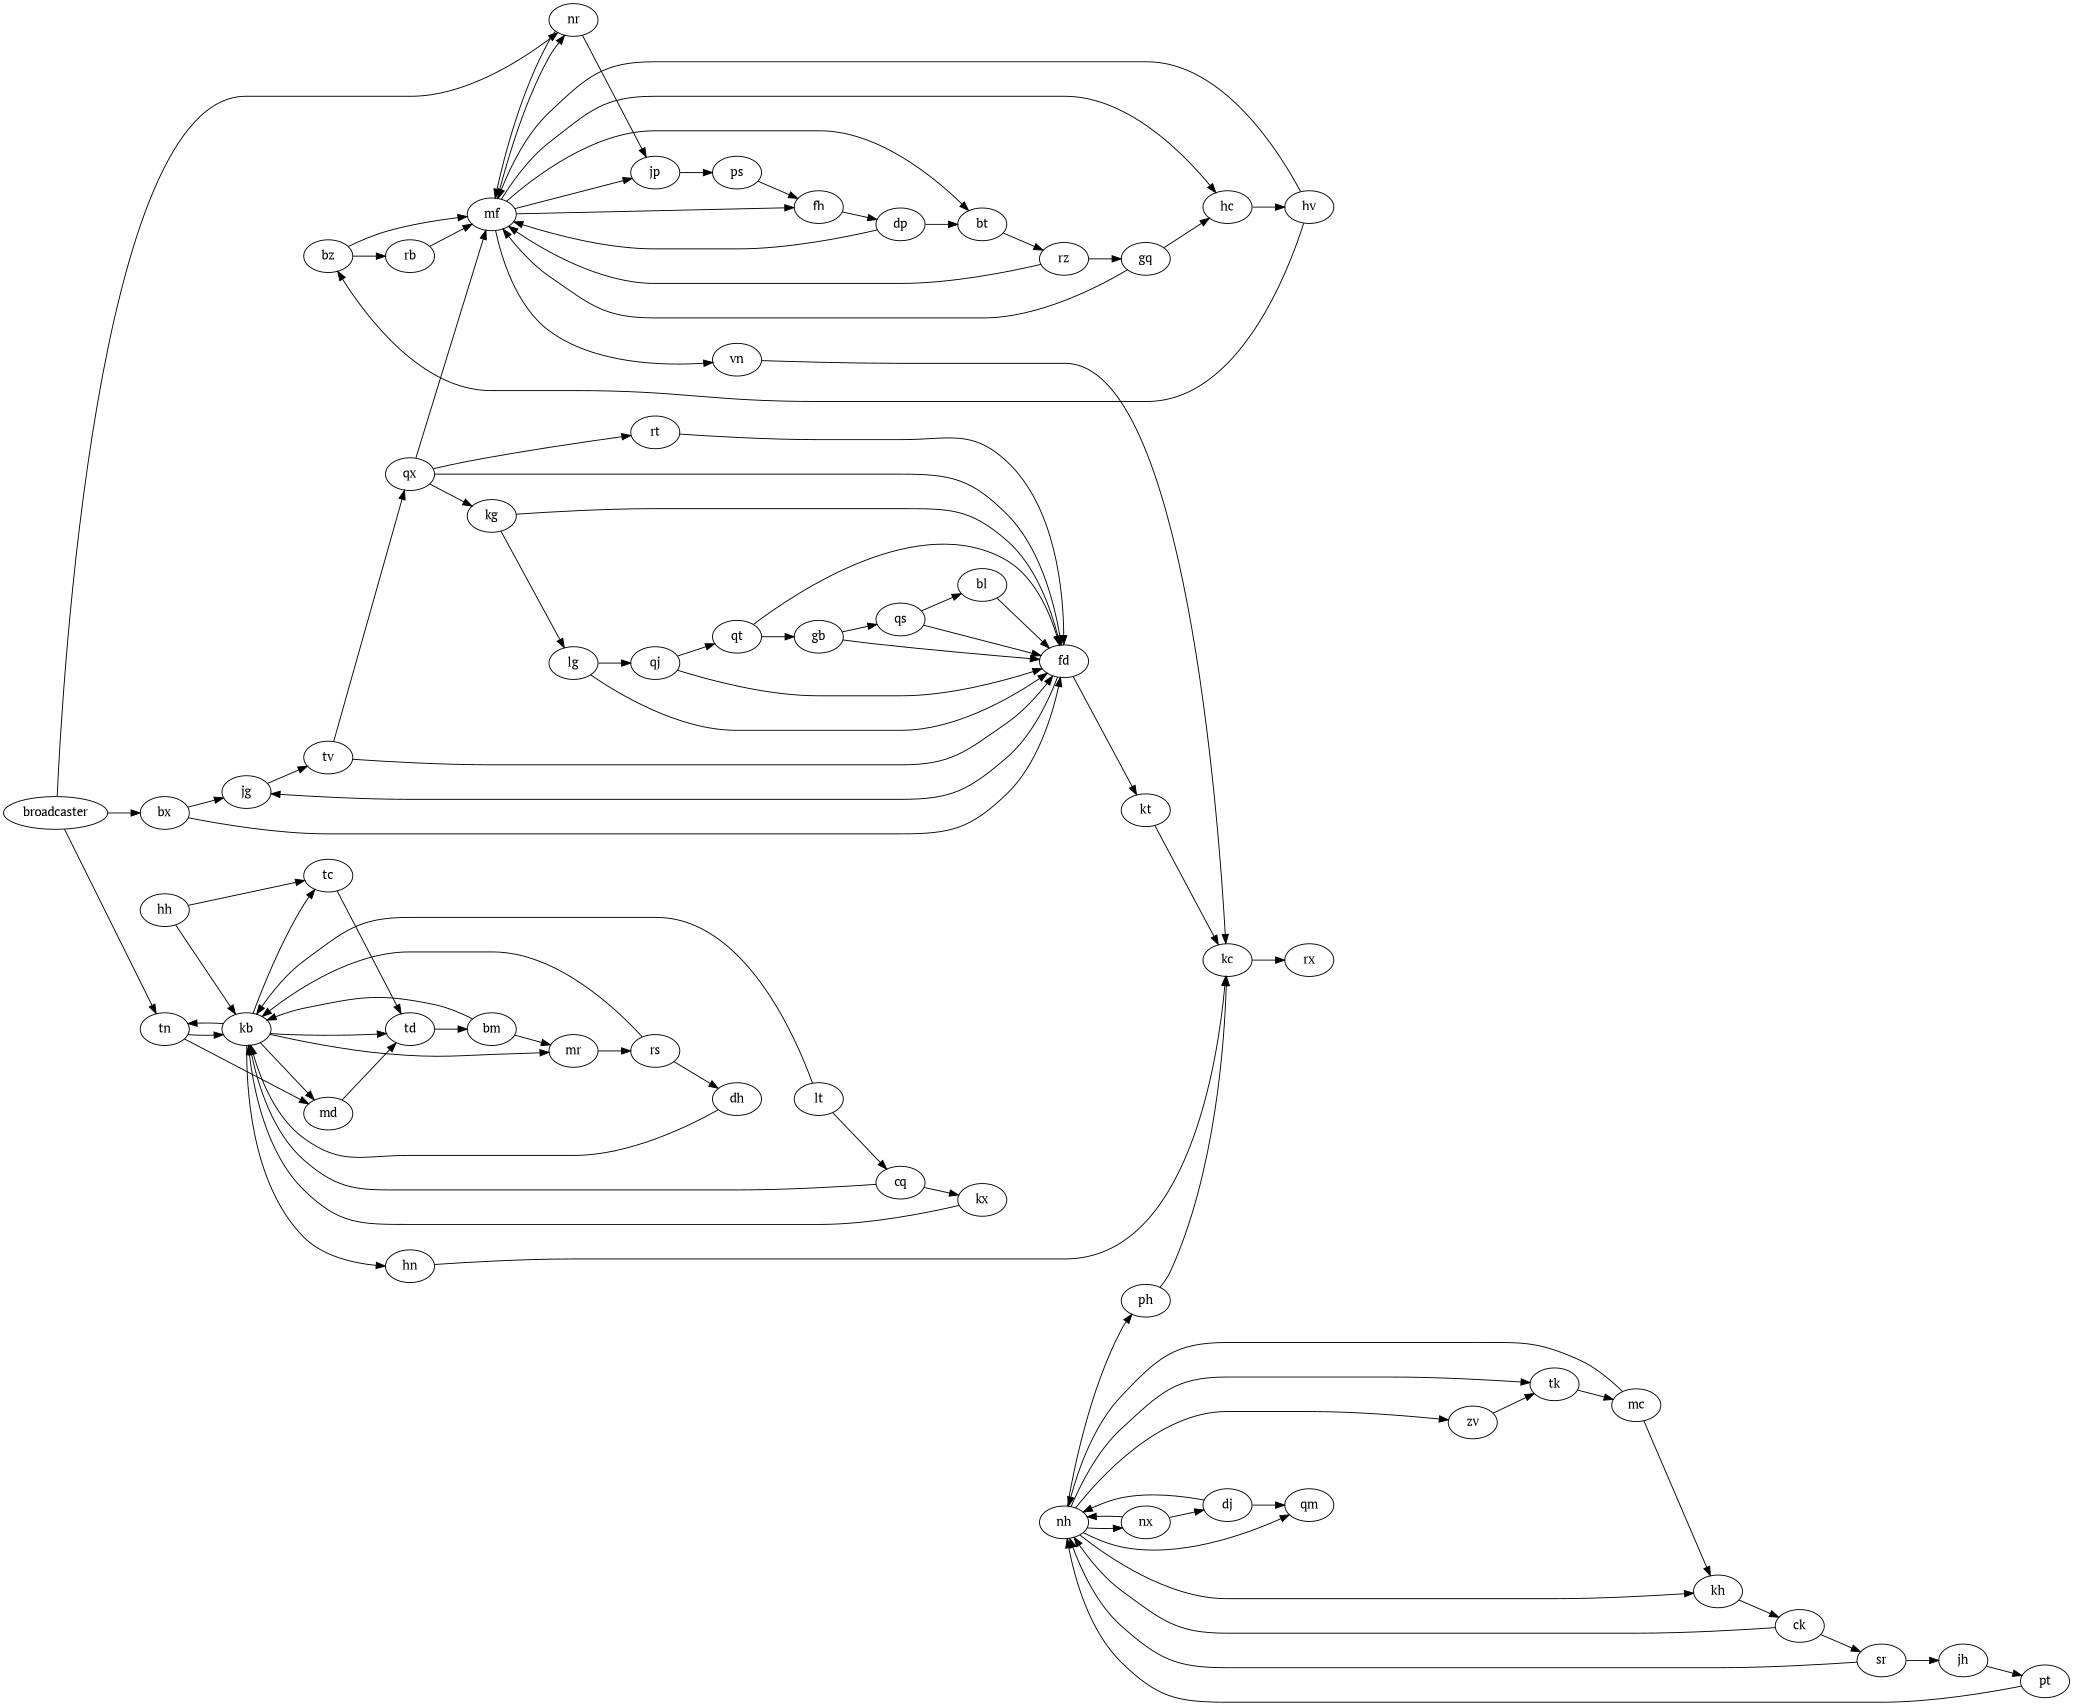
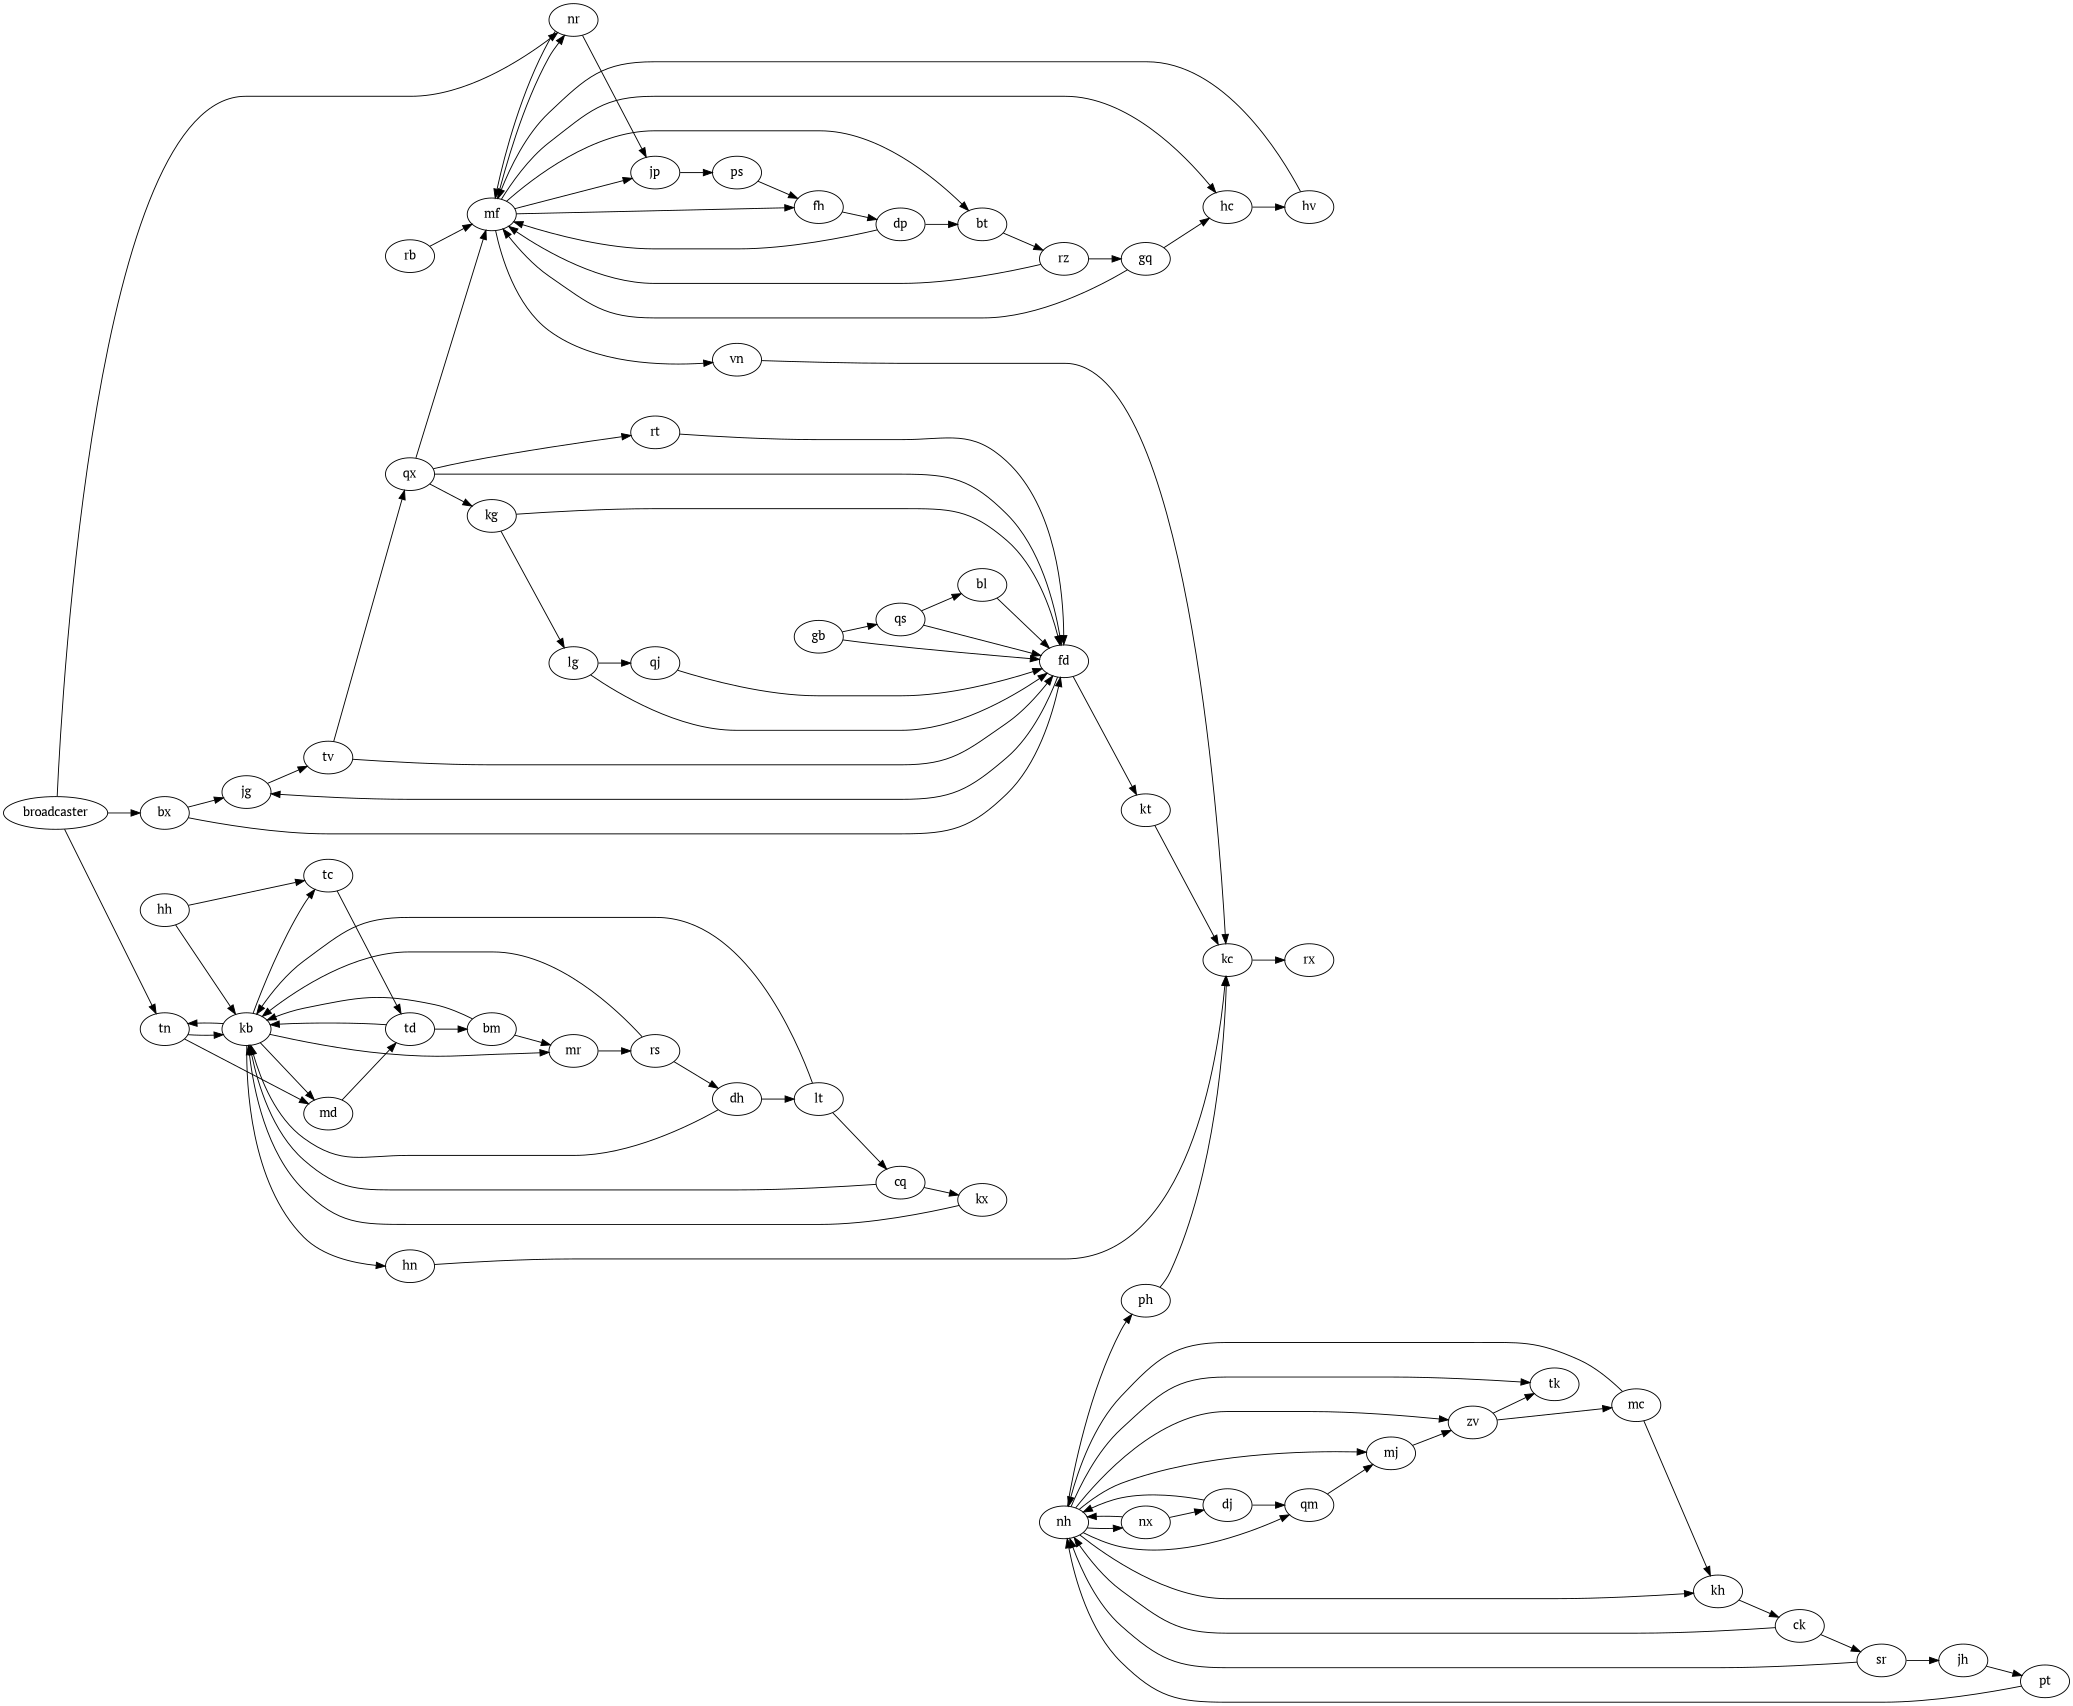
(328, 256) -> none
(737, 637) -> none
(324, 1035) -> (333, 1023)
none -> (773, 1099)
(1591, 1394) -> (1550, 1414)
none -> (1391, 1453)
